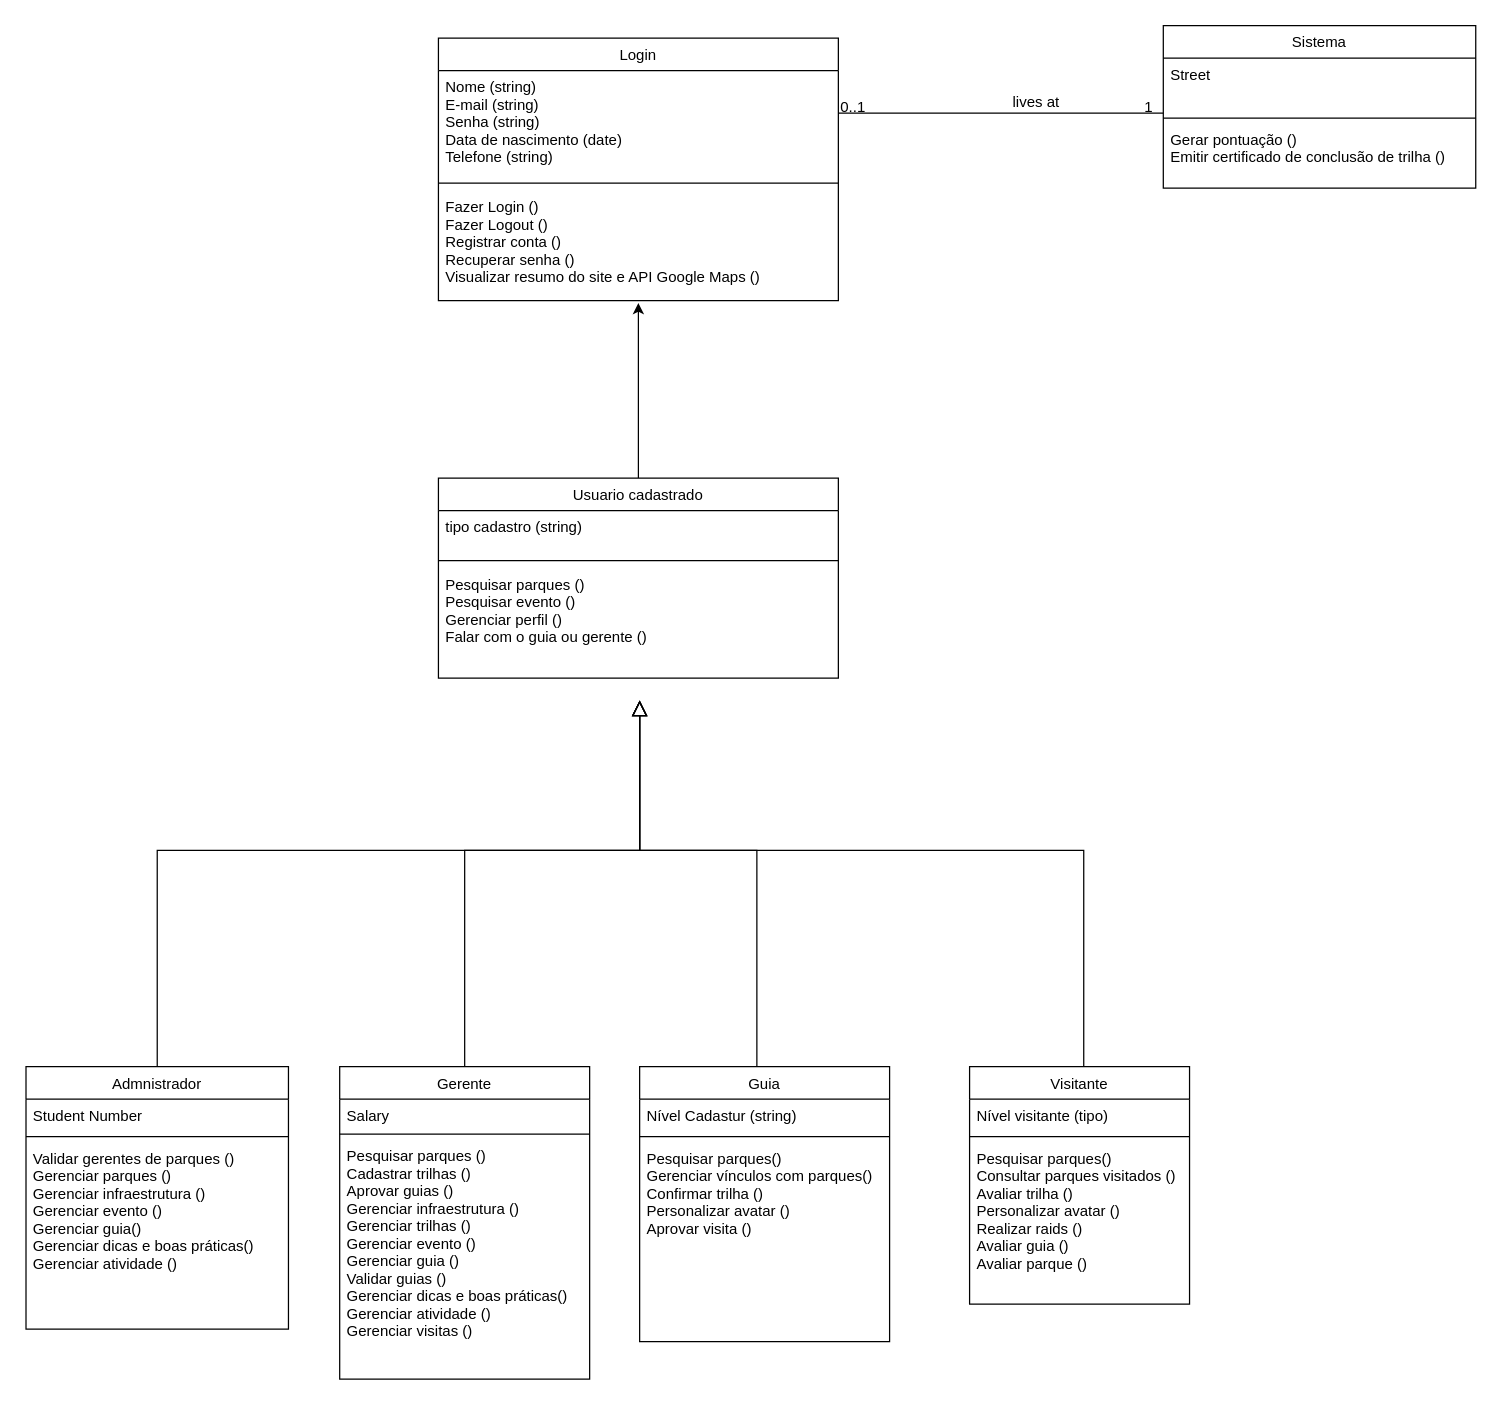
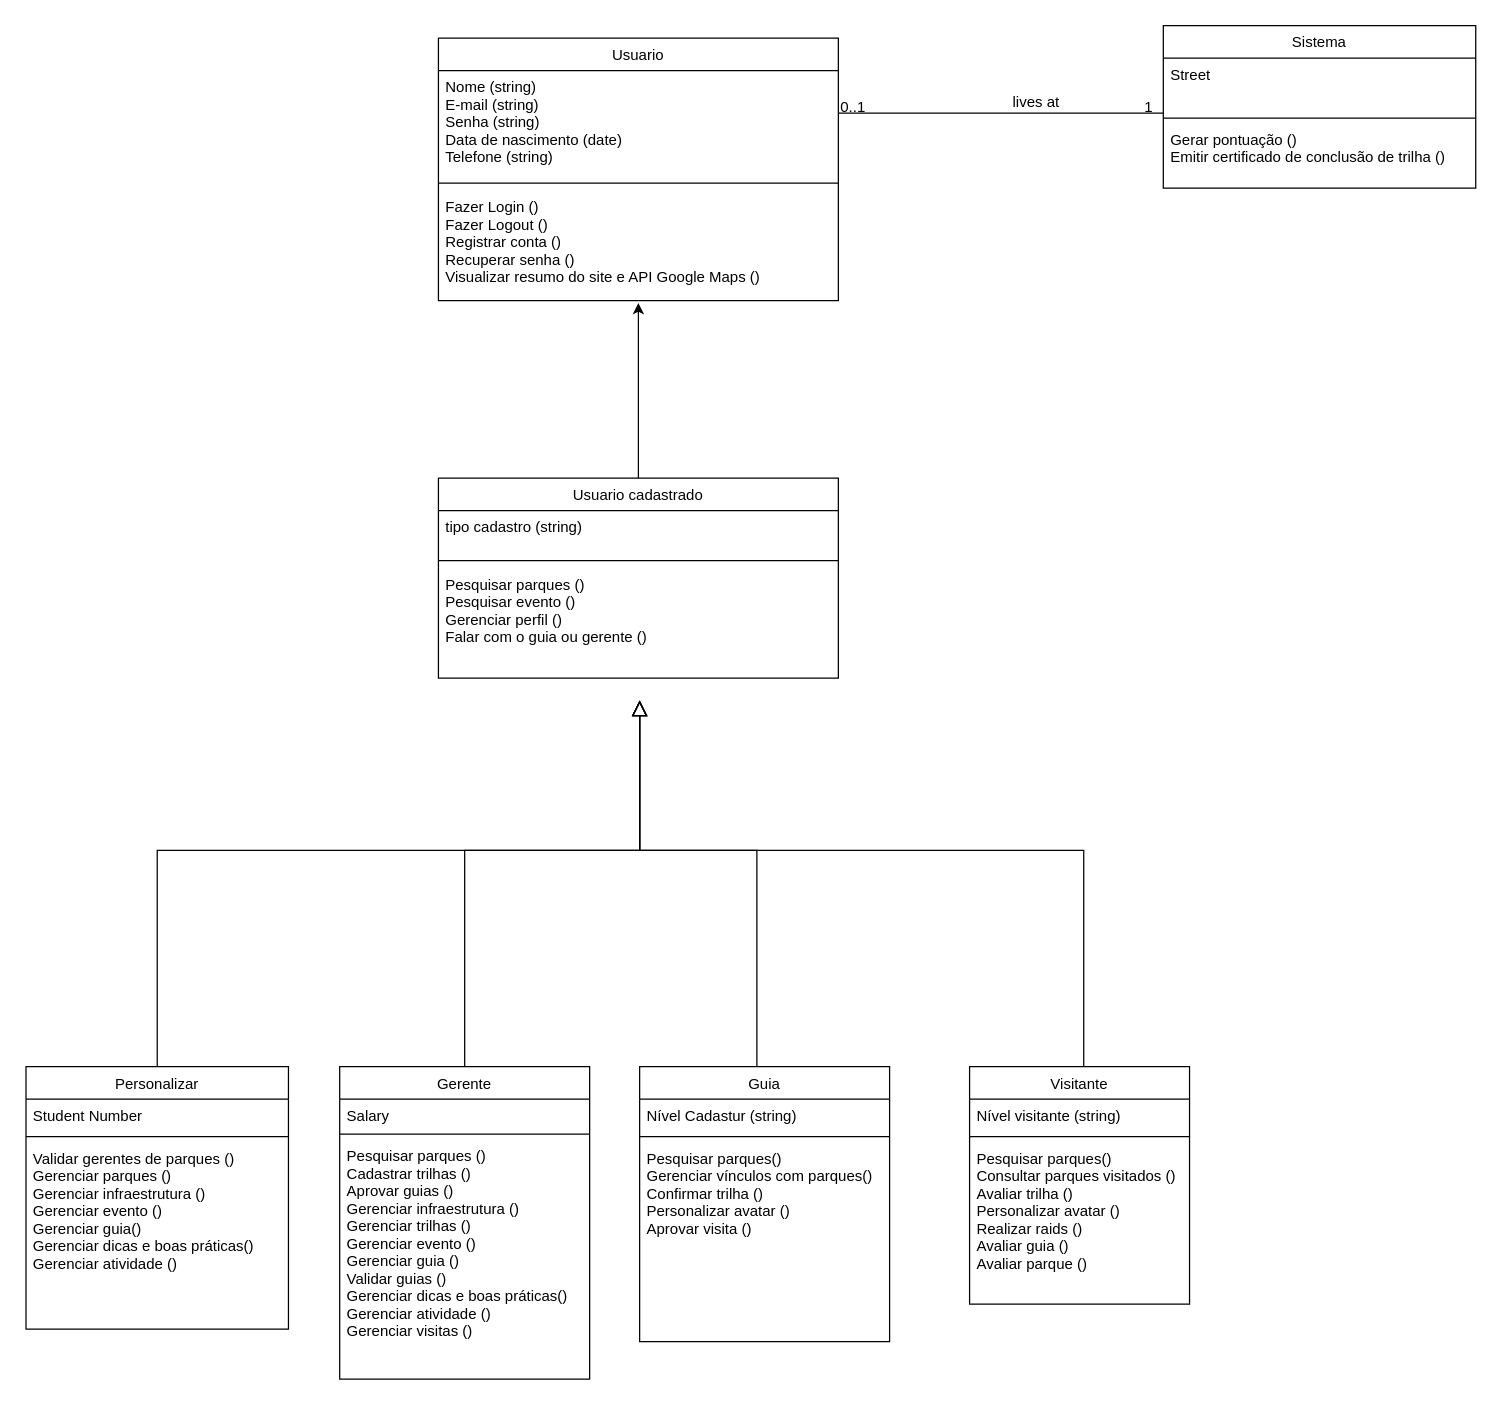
(638, 55) -> (638, 55)
(156, 1084) -> (156, 1084)
(1057, 1116) -> (1065, 1116)
